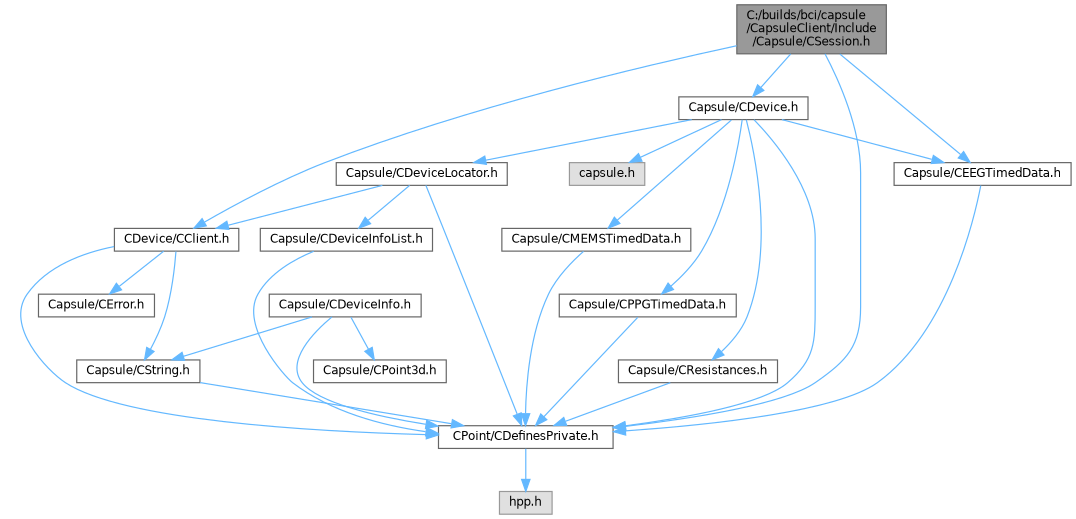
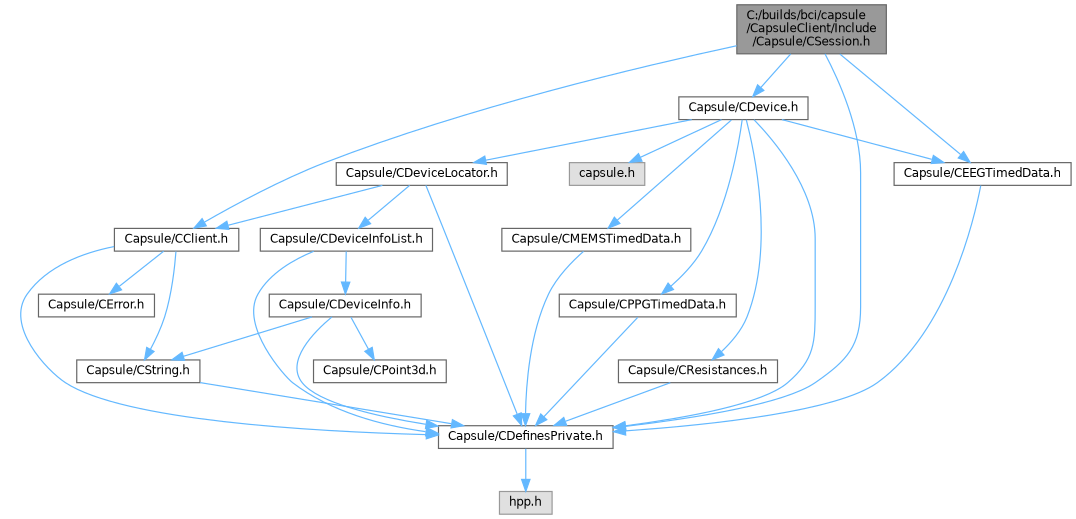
(177, 240) -> (177, 240)
none -> (346, 267)
(526, 437) -> (526, 437)
